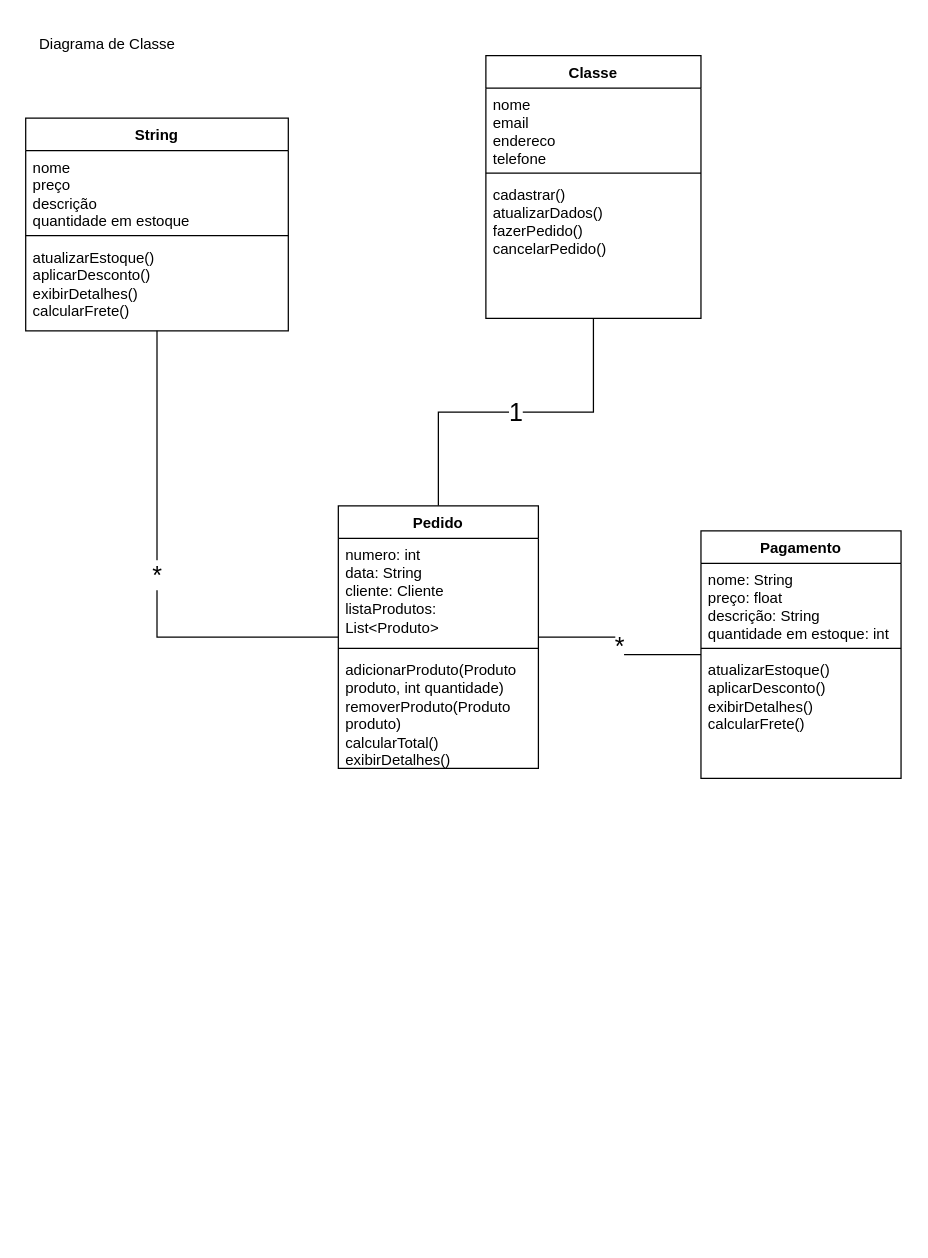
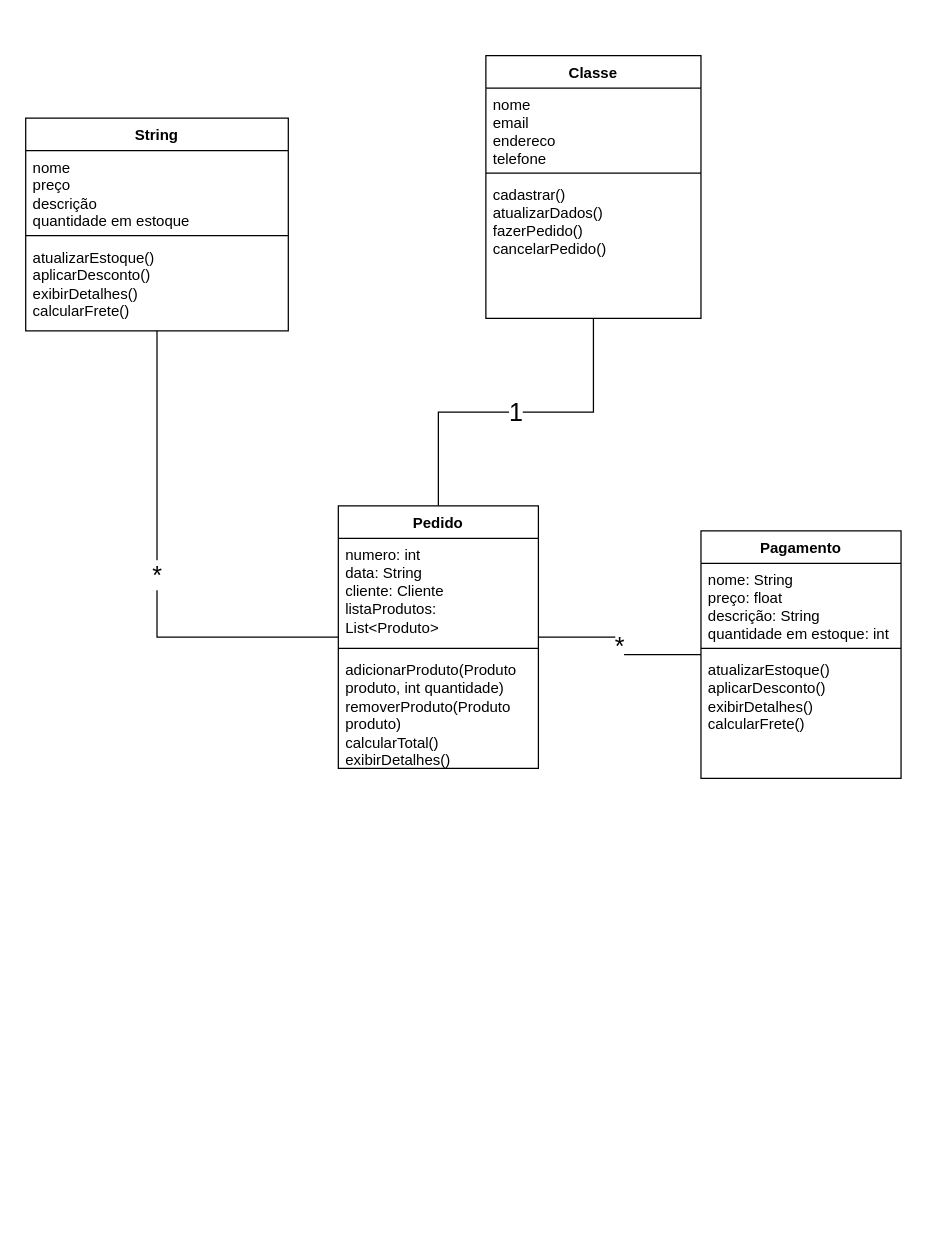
(107, 44) -> none
